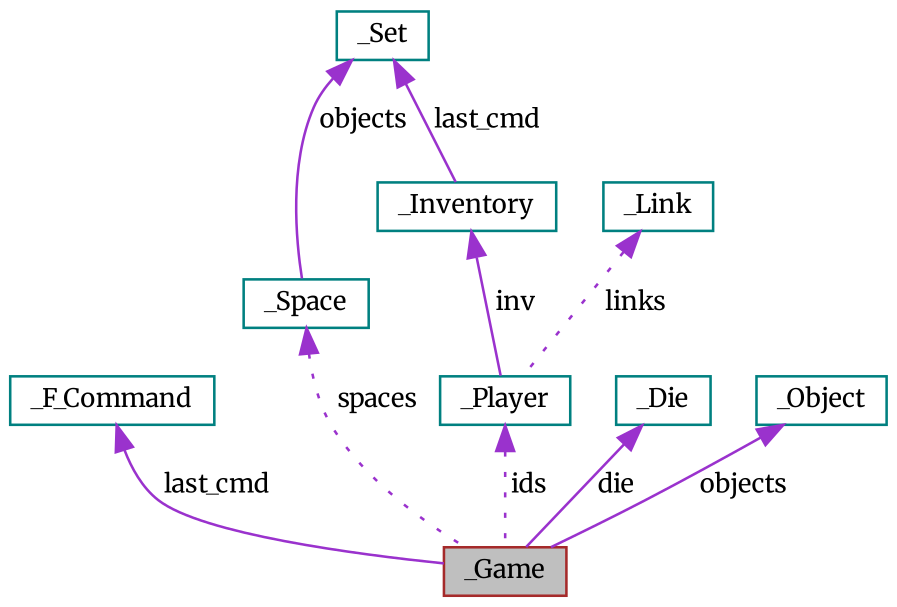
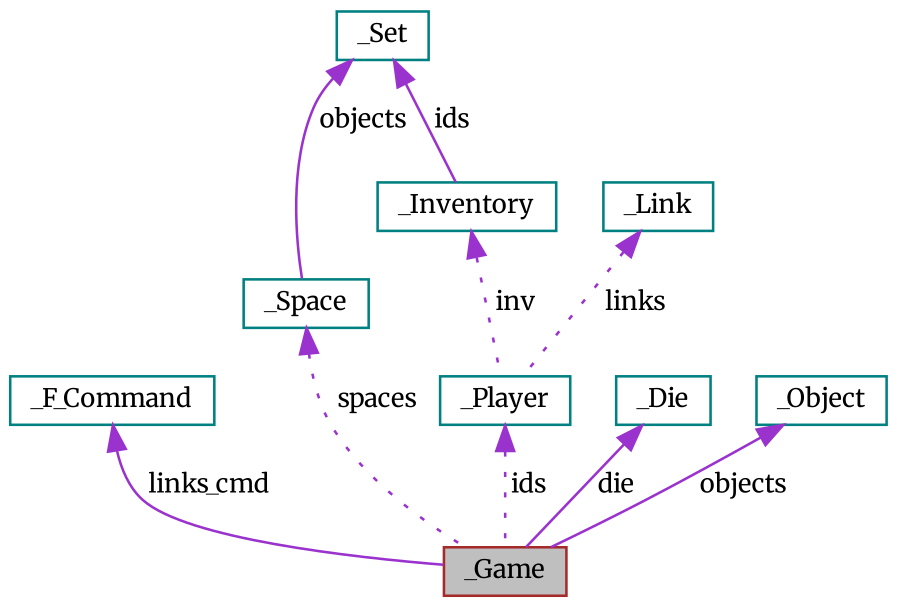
(485, 121) -> (450, 121)
(489, 317) -> (489, 317)
(214, 486) -> (207, 486)
